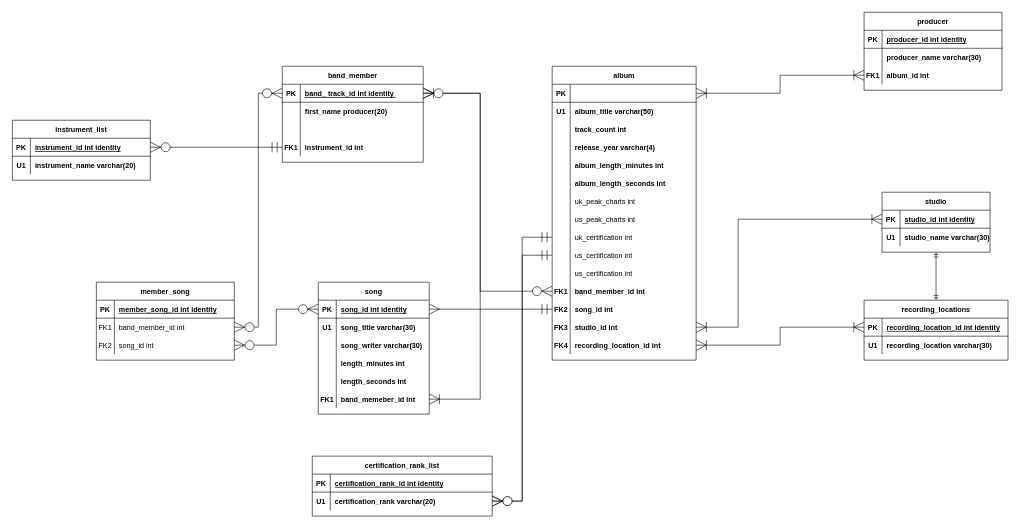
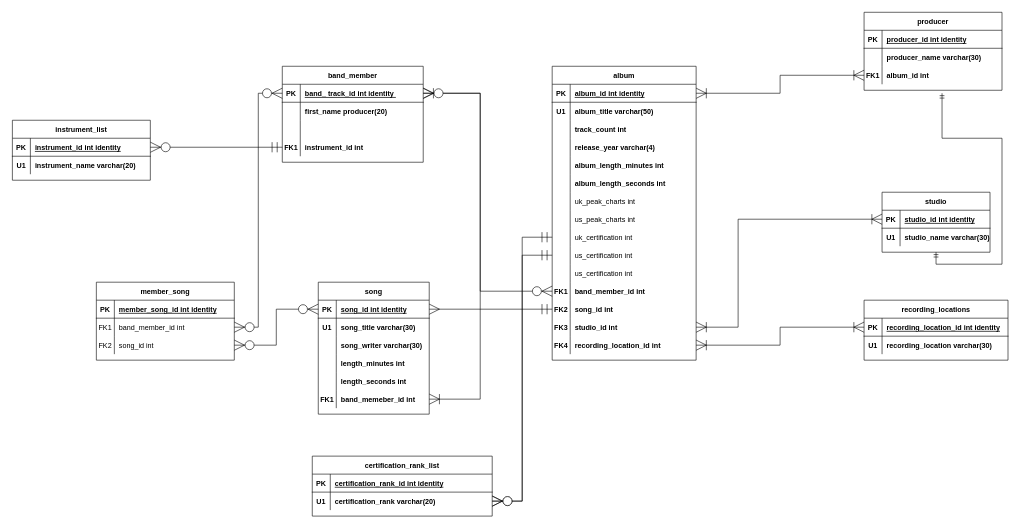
none -> (633, 93)
(936, 296) -> (969, 264)
